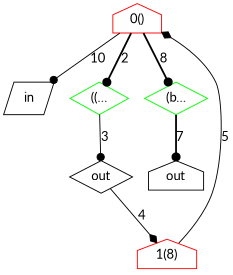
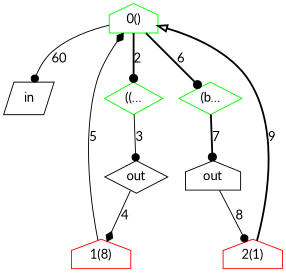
(137, 20) -> (134, 20)
(98, 59) -> (59, 59)
(164, 59) -> (181, 59)
none -> (253, 255)
